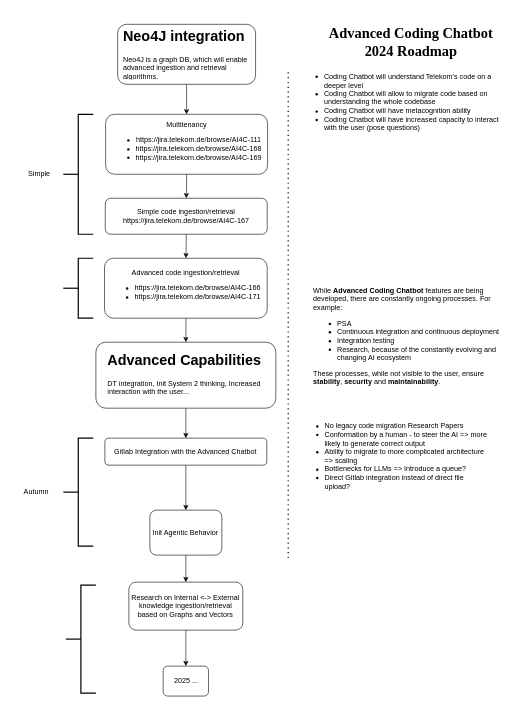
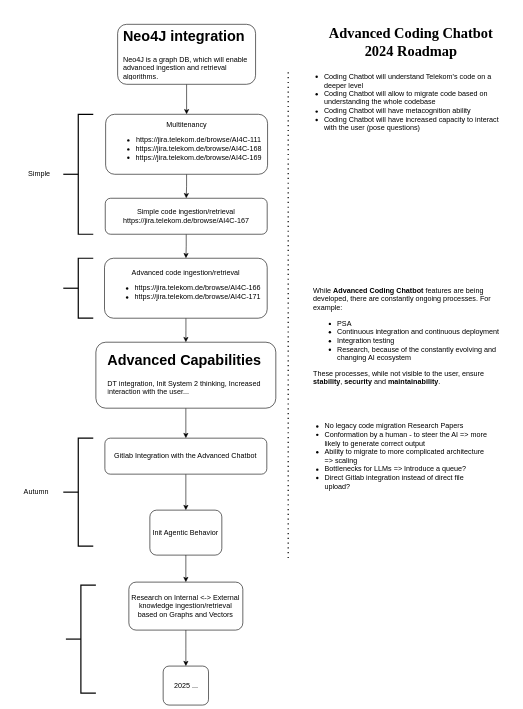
(186, 452) -> (186, 456)
(186, 681) -> (186, 686)
